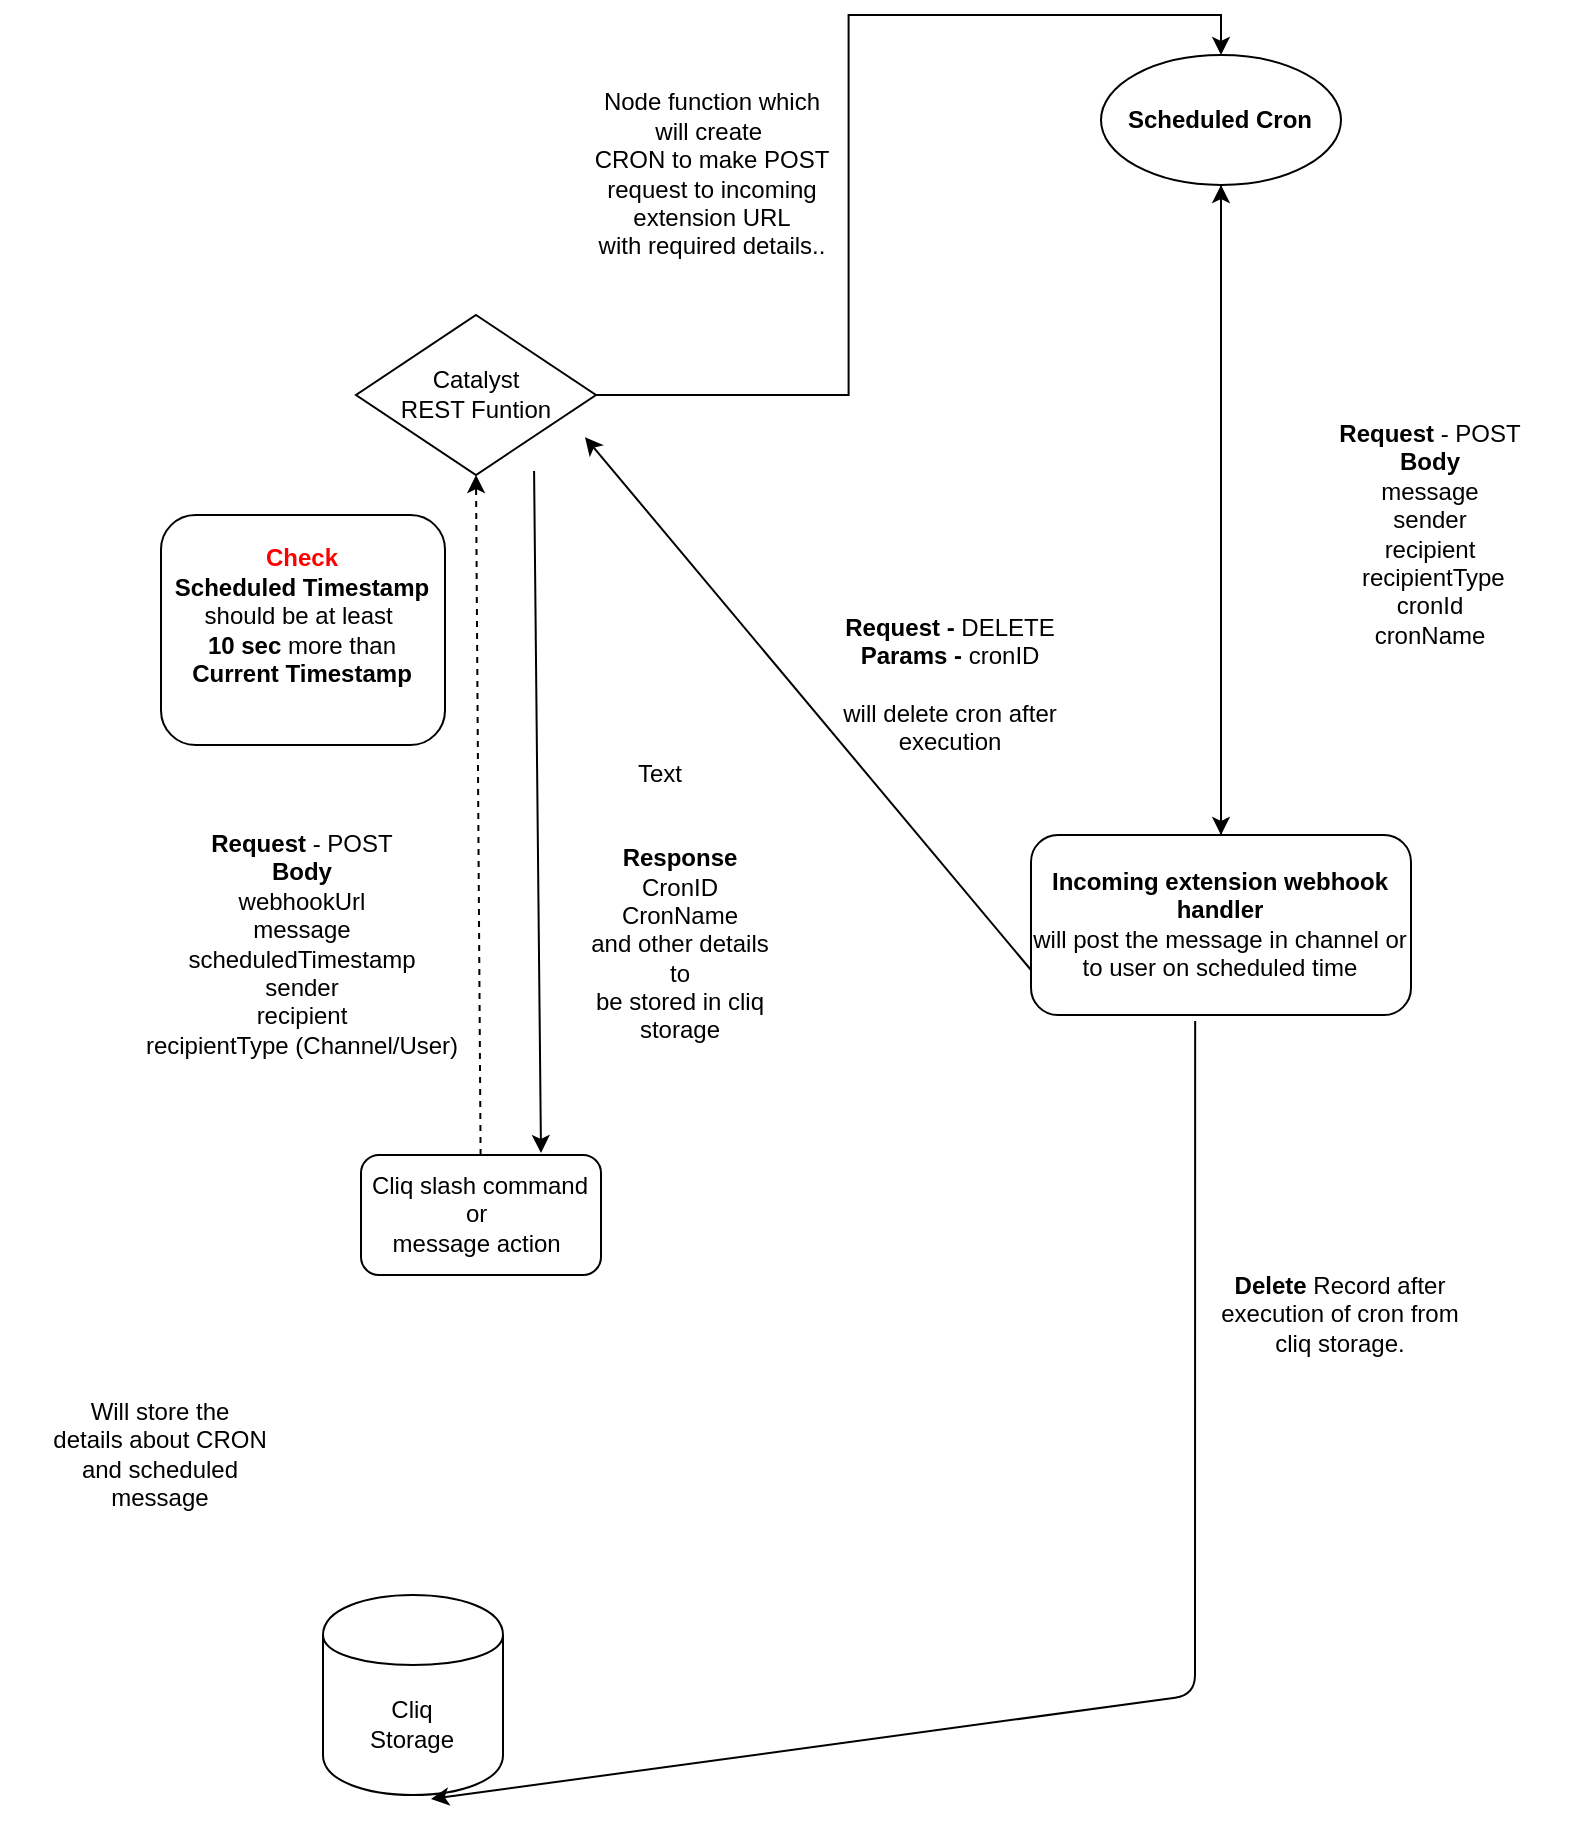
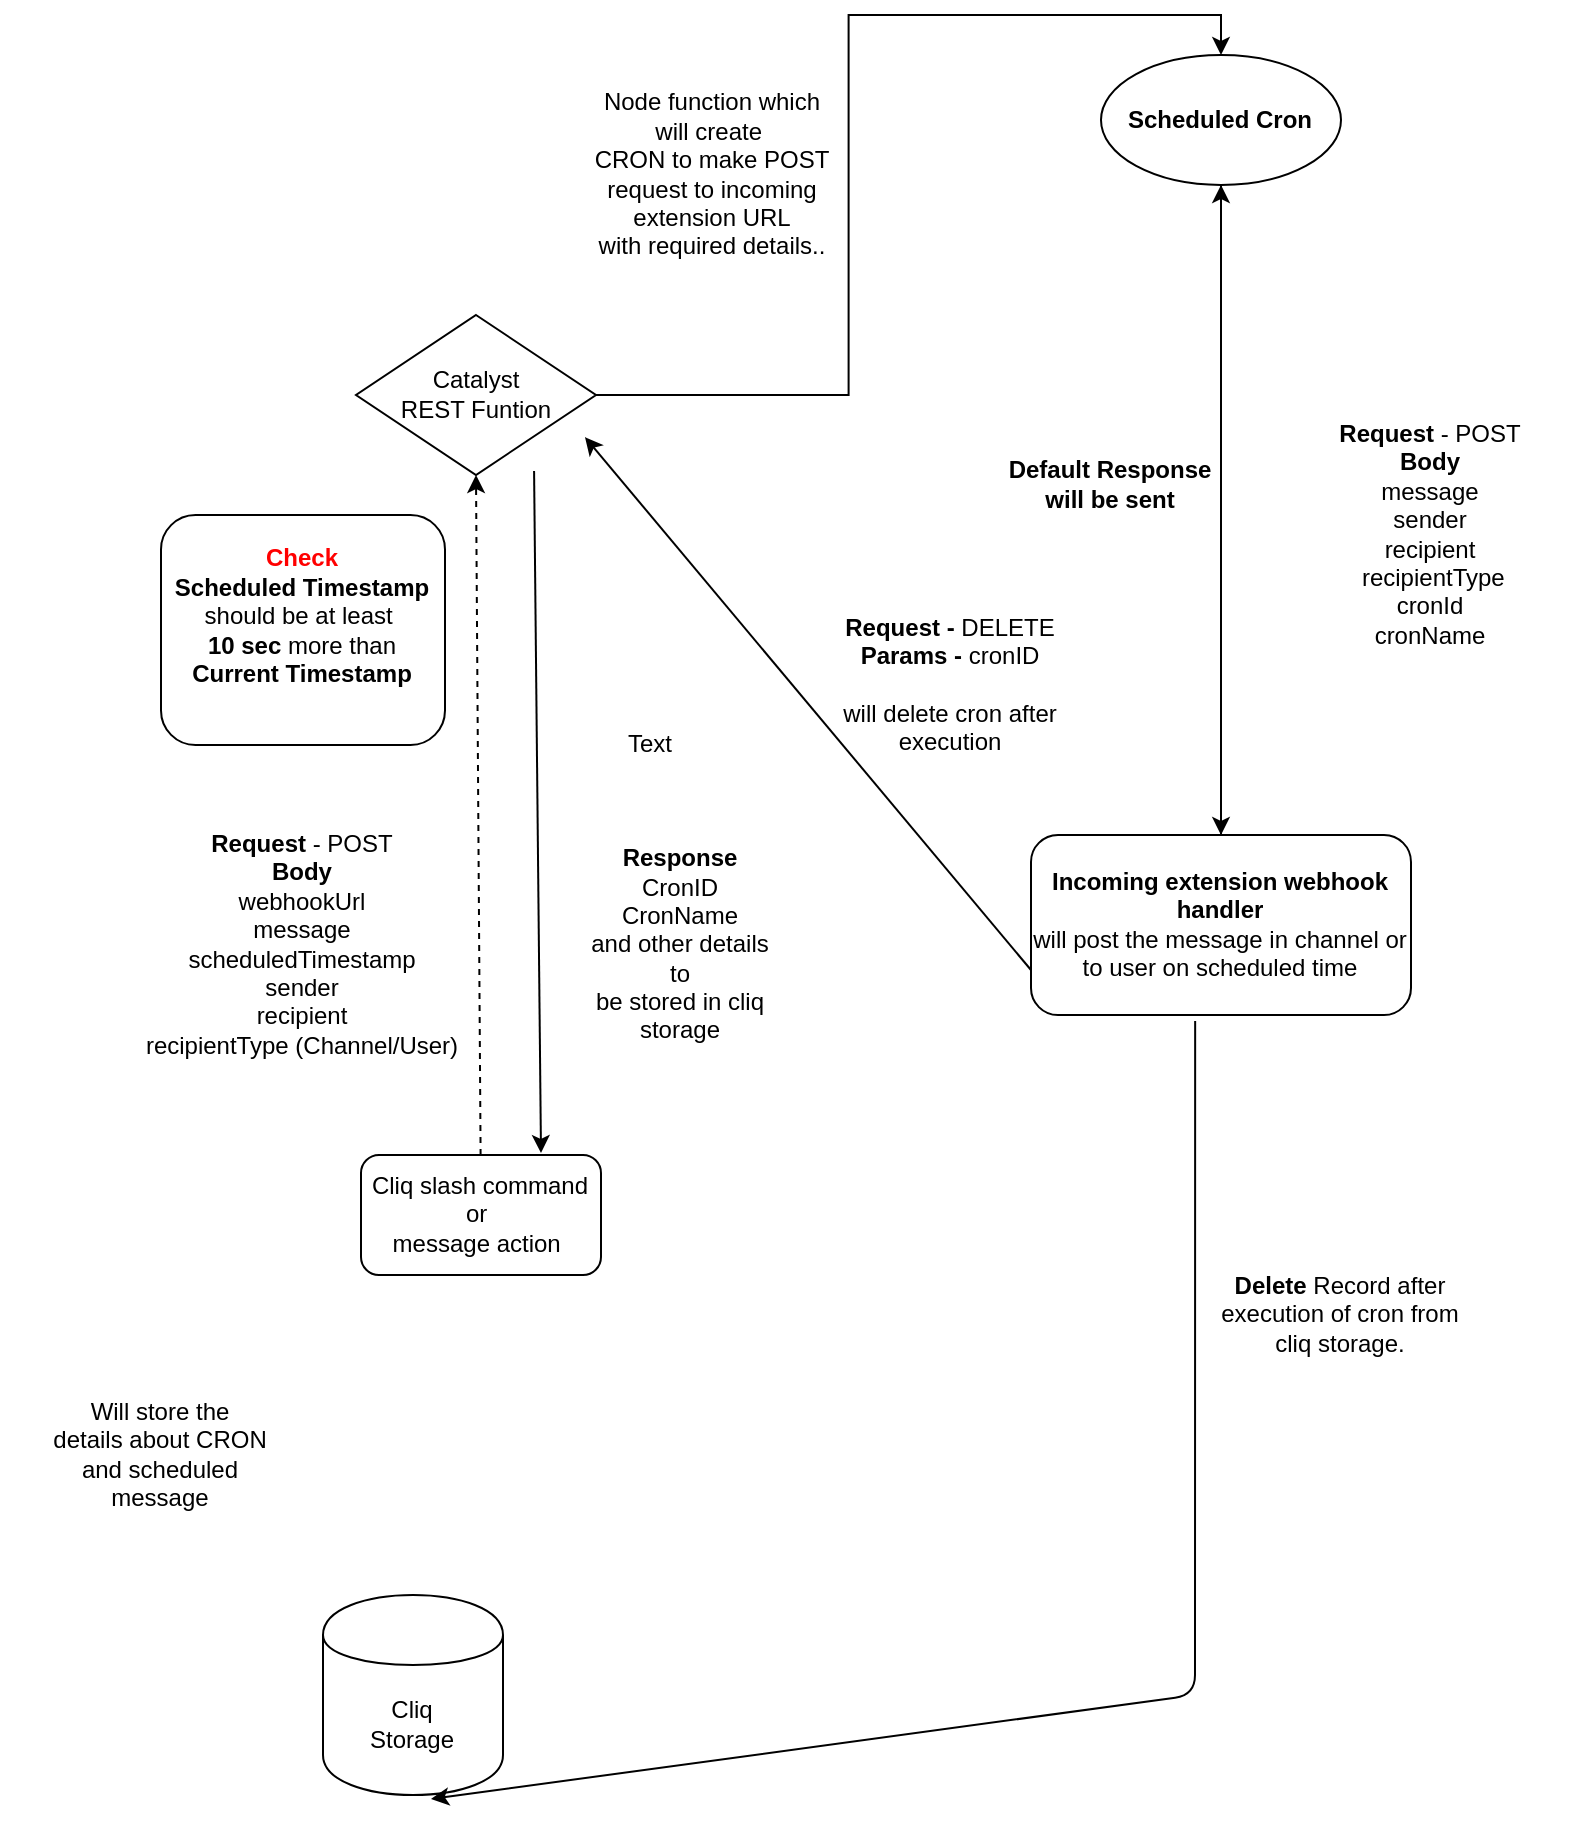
none -> (1111, 485)
(661, 775) -> (651, 745)
